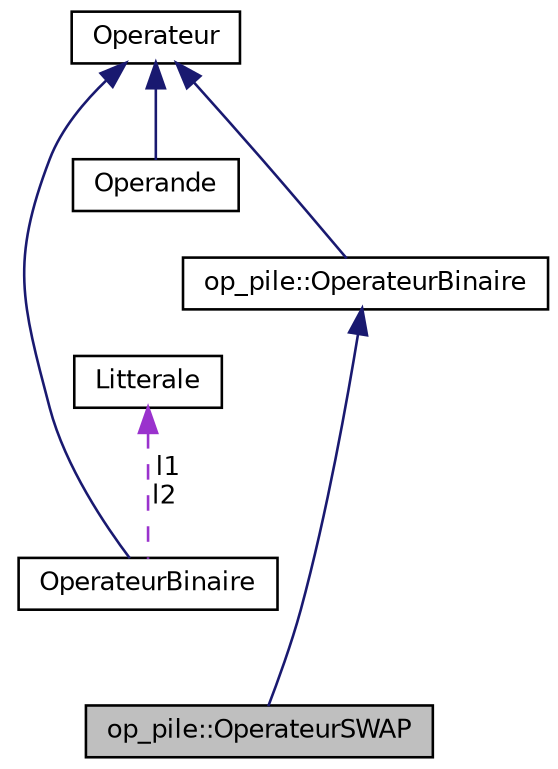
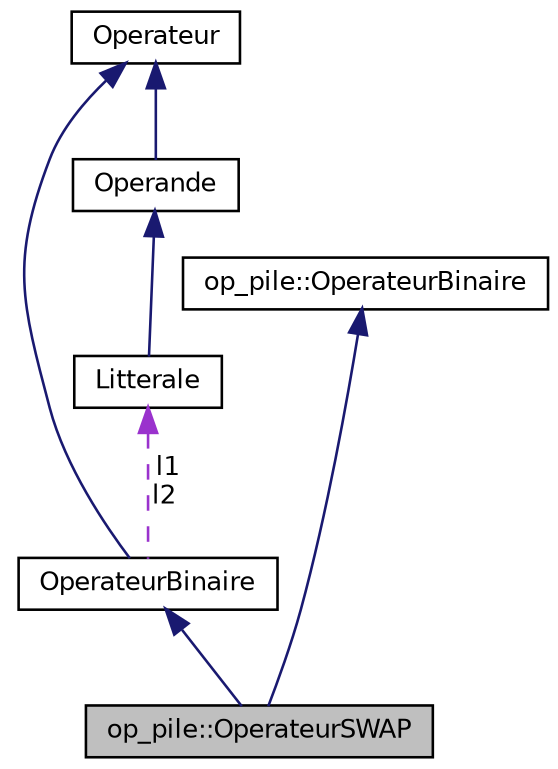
(271, 170) -> none
none -> (151, 297)
none -> (212, 668)
